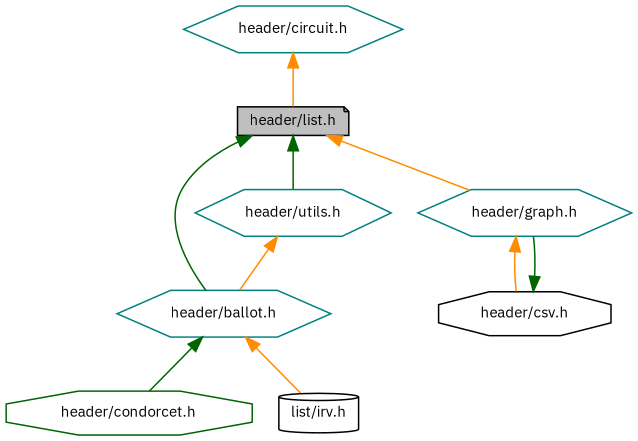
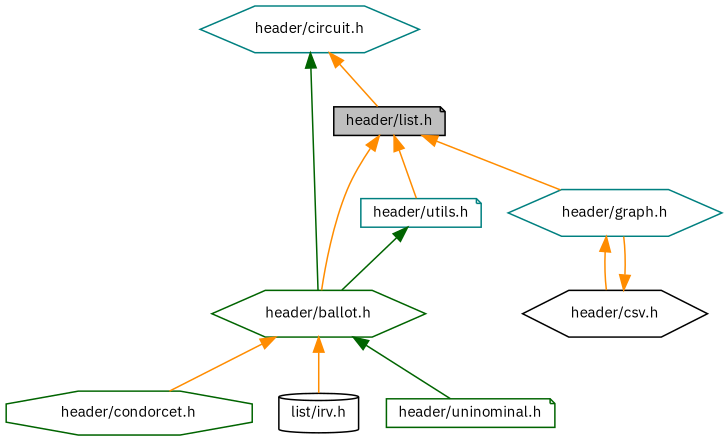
(293, 170) -> (408, 174)
none -> (314, 179)
(176, 206) -> (338, 216)
(293, 213) -> (421, 213)
(535, 256) -> (625, 256)
(254, 270) -> (369, 264)
(224, 314) -> (319, 314)
(525, 314) -> (615, 314)
(171, 370) -> (216, 368)
none -> (471, 413)
